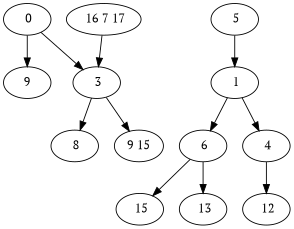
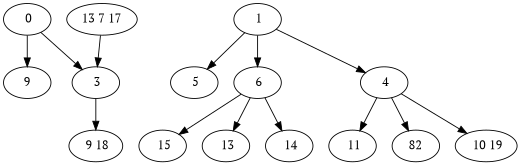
(104, 19) -> (102, 19)
(235, 47) -> (229, 48)
(75, 146) -> none
(139, 146) -> (96, 146)
none -> (289, 146)
none -> (353, 146)
none -> (486, 146)
(266, 209) -> (416, 146)
